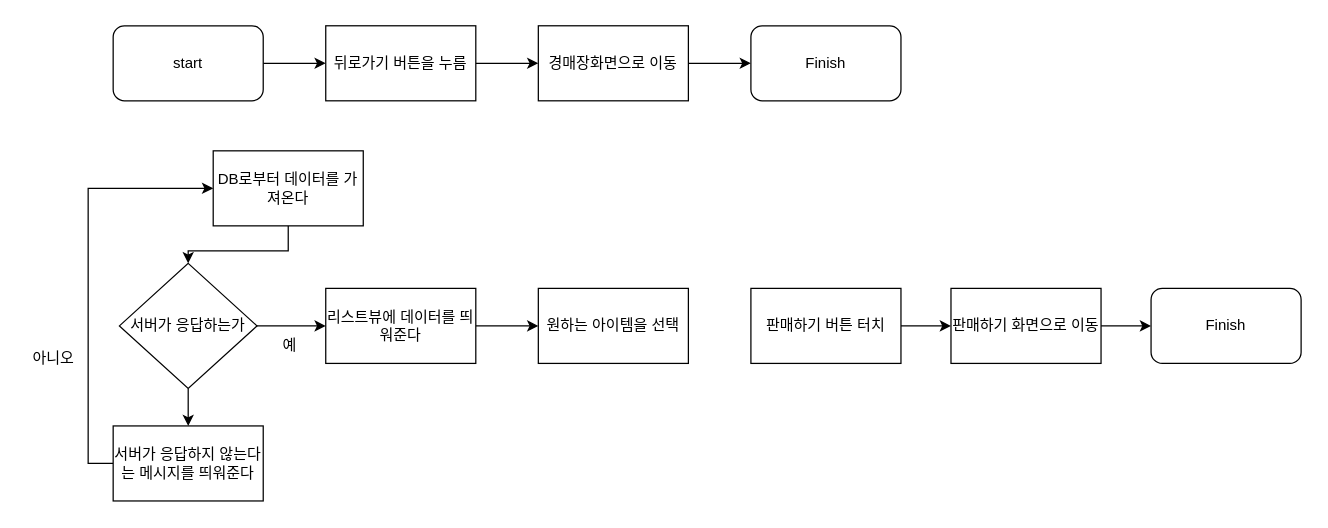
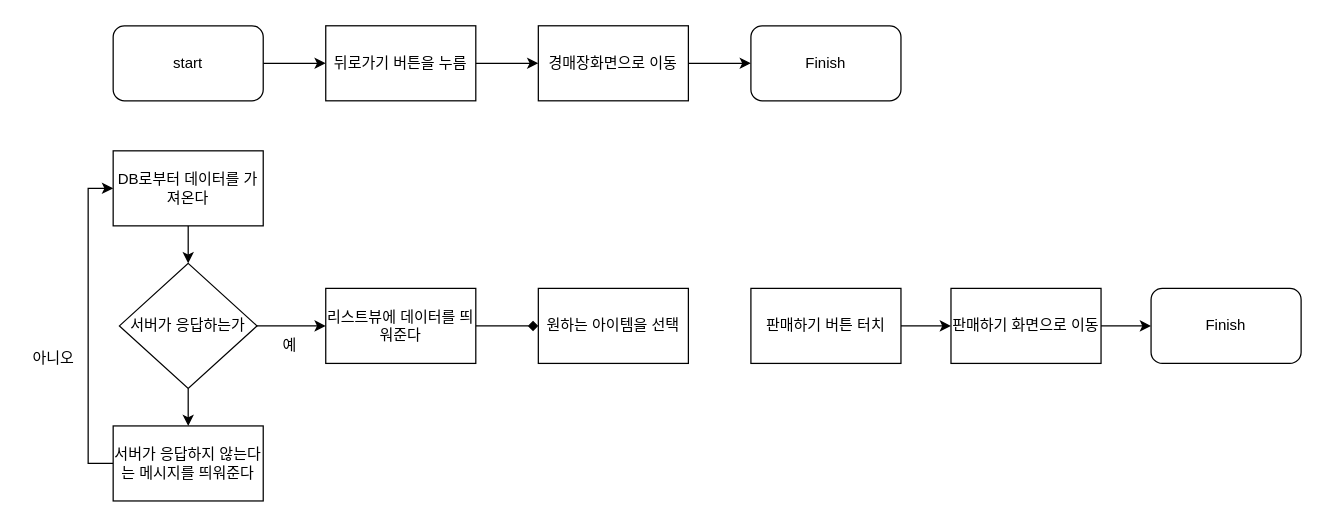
(288, 188) -> (188, 188)
(528, 326) -> (527, 326)
